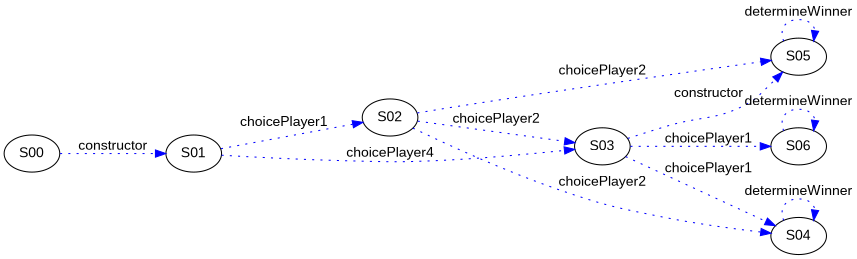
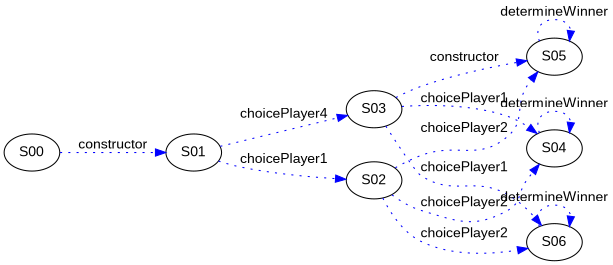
(491, 131) -> (440, 248)
